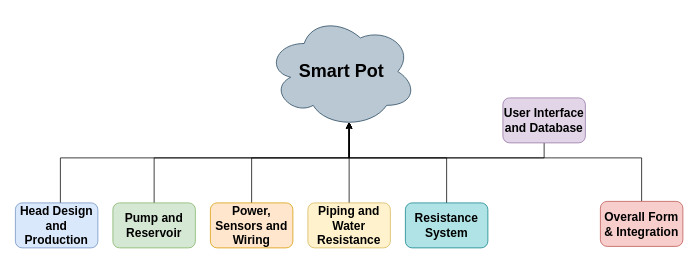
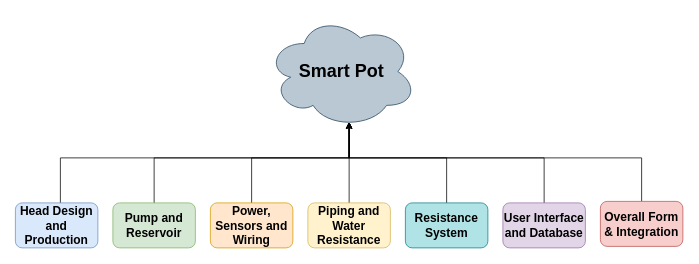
(544, 120) -> (544, 225)
